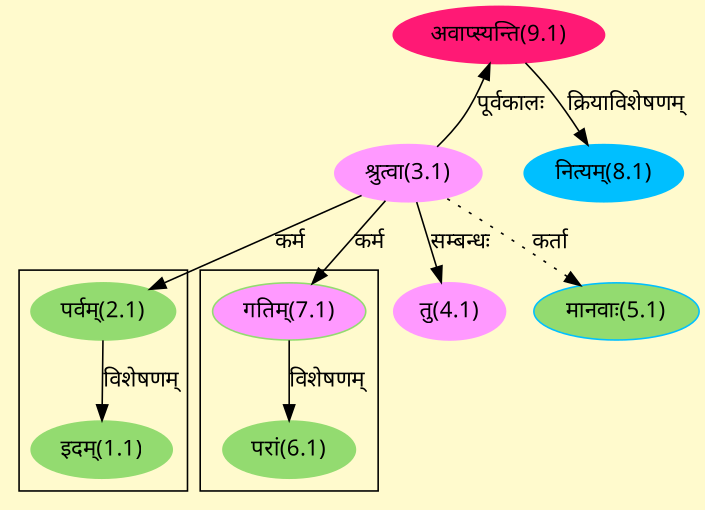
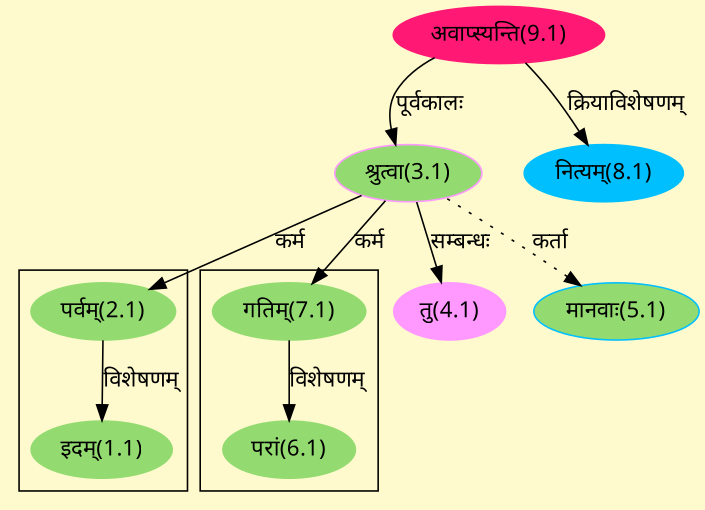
(464, 115) -> (400, 86)
(408, 173) -> (408, 173)
(289, 311) -> (289, 311)
